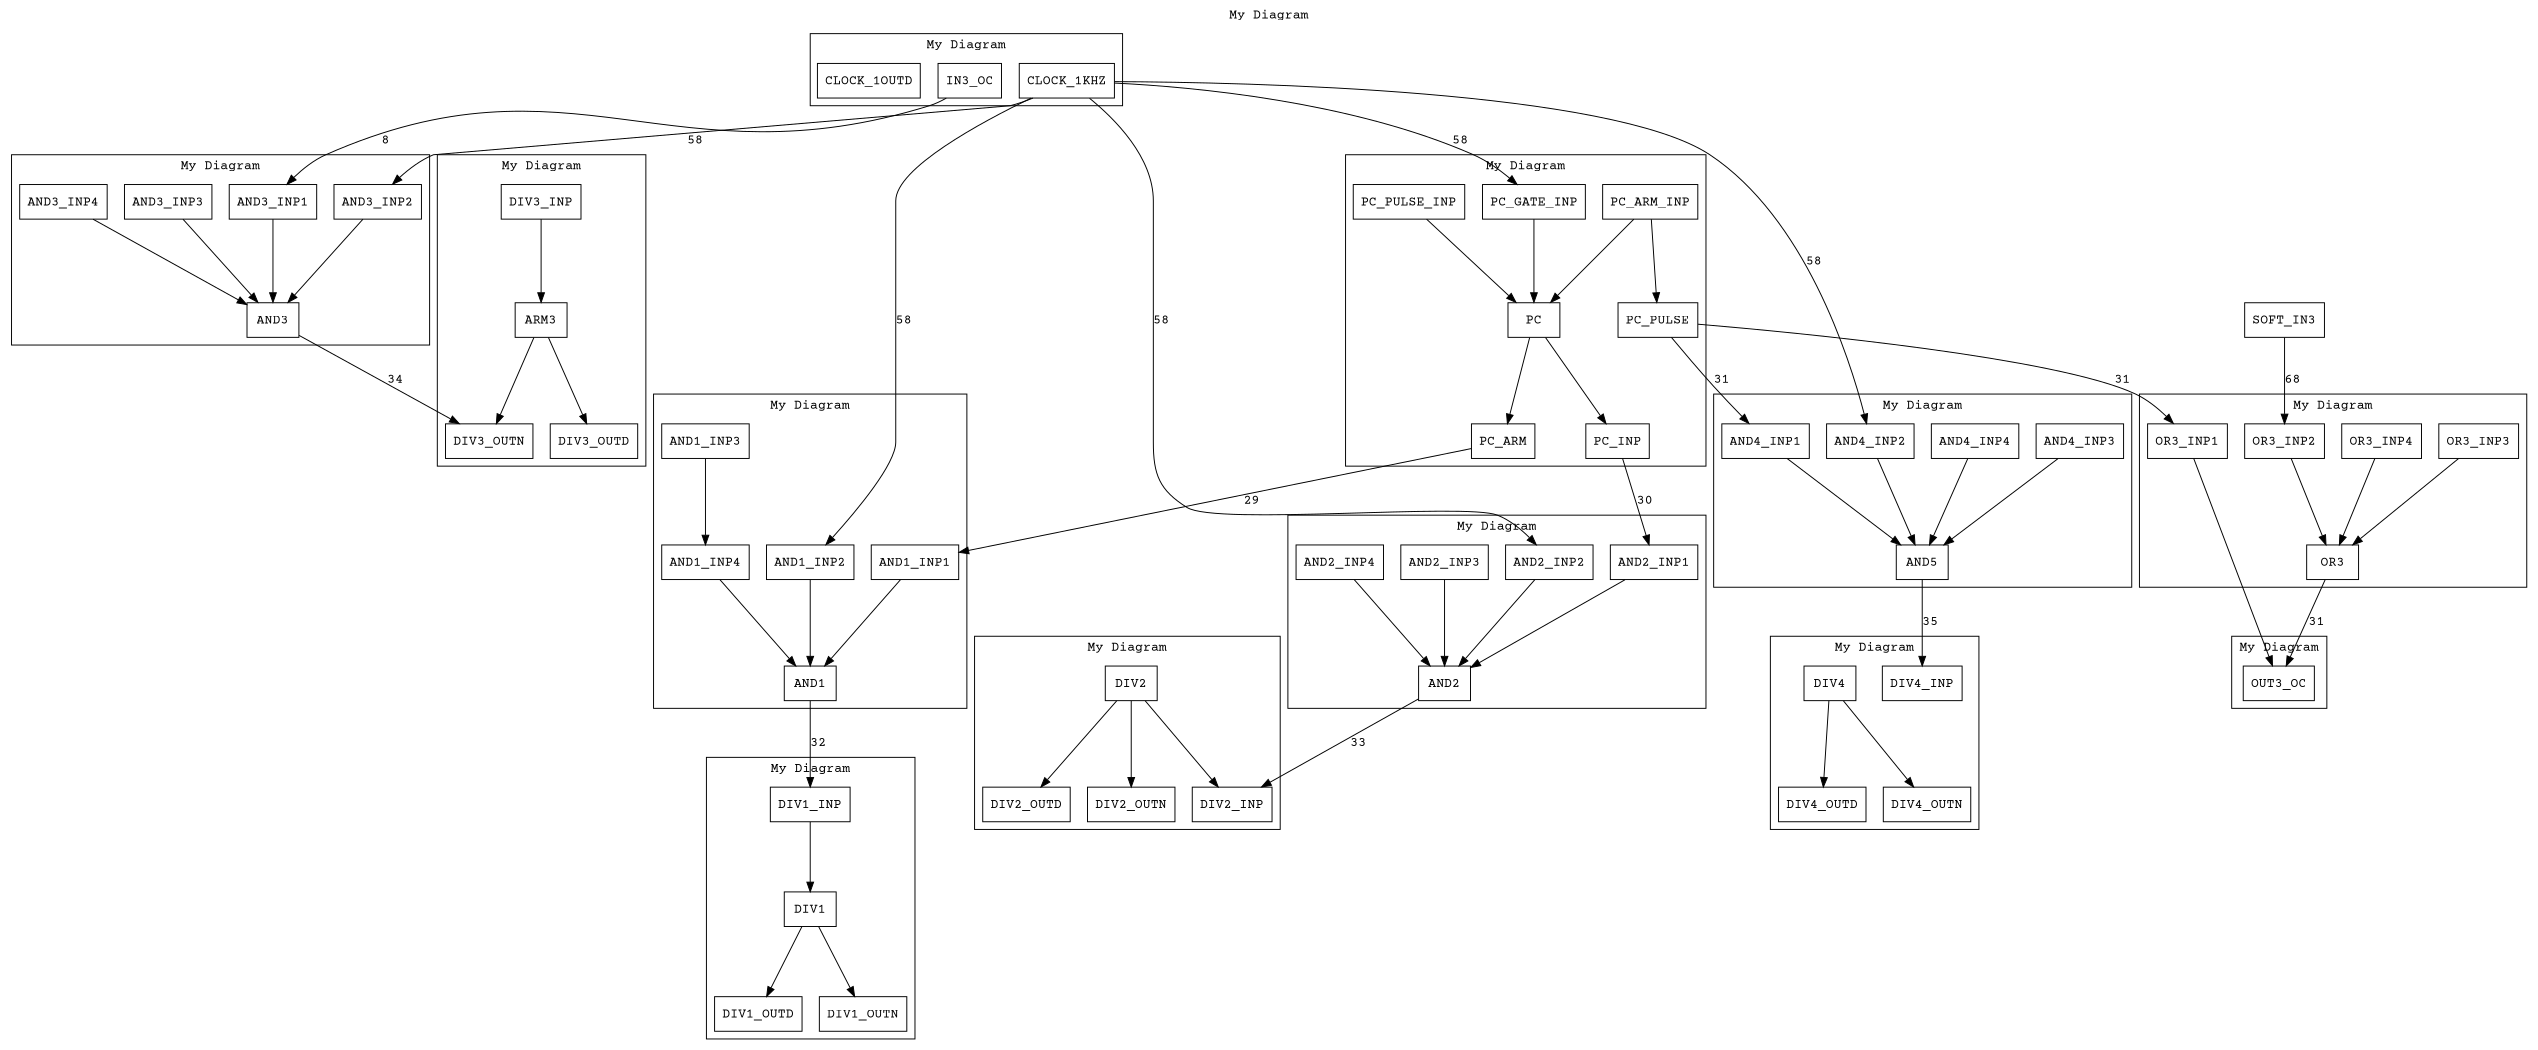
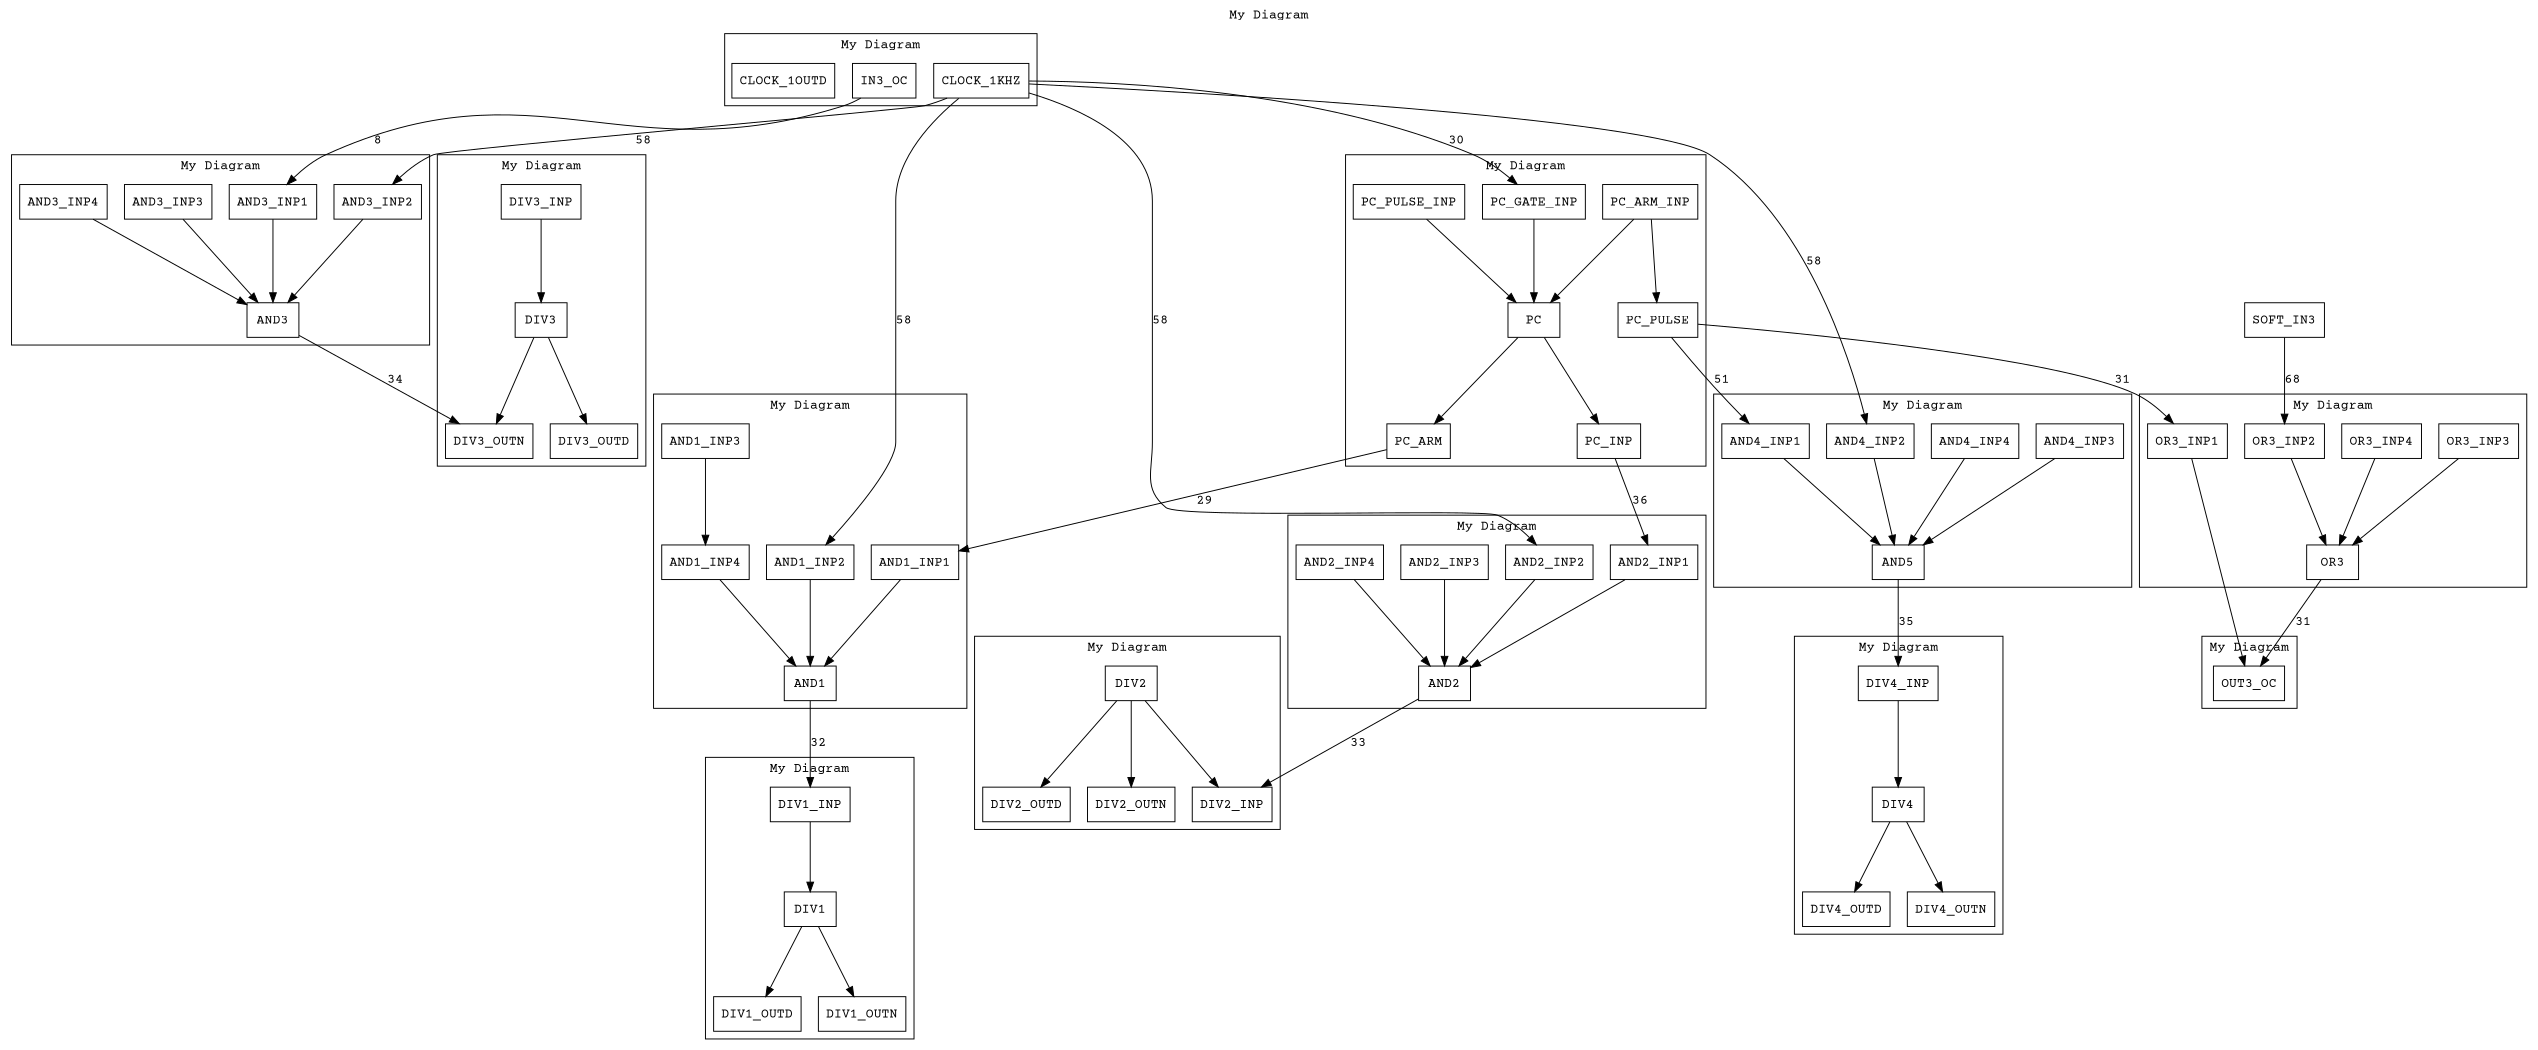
(1460, 140) -> (1457, 140)
(541, 320) -> (541, 320)
(1722, 379) -> (1722, 379)
(1645, 500) -> (1640, 500)
none -> (1898, 739)
